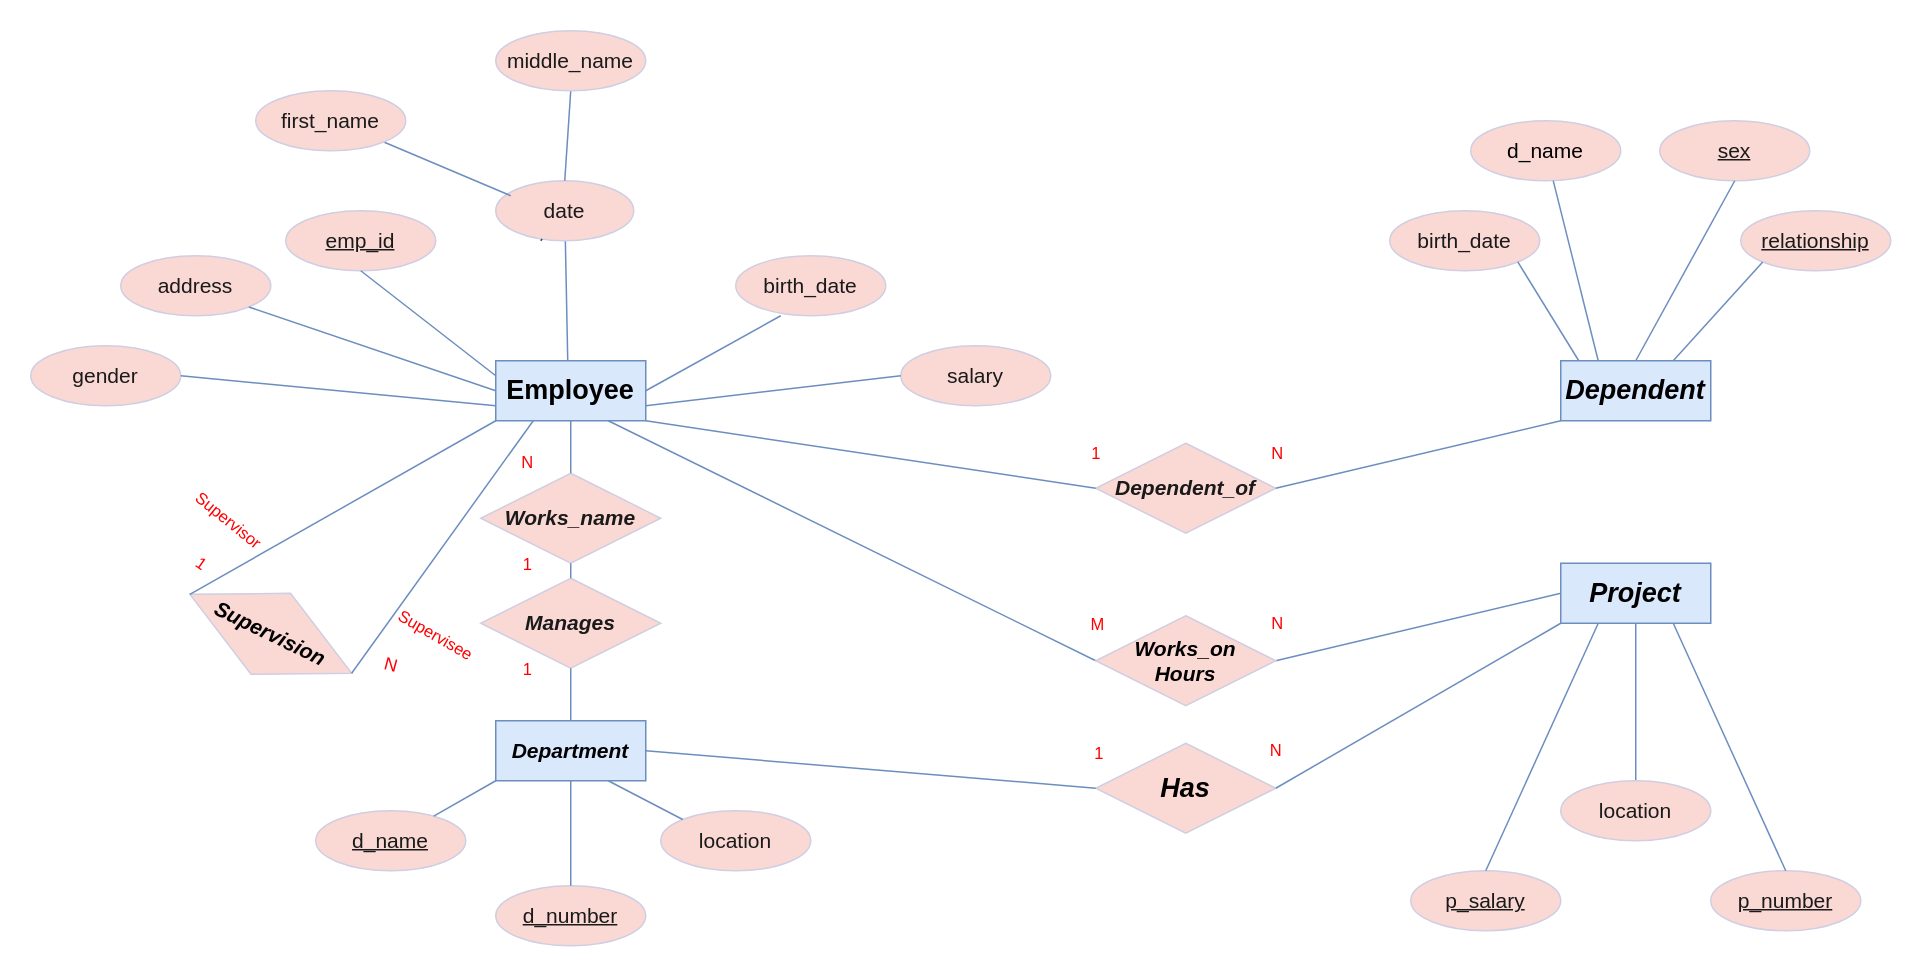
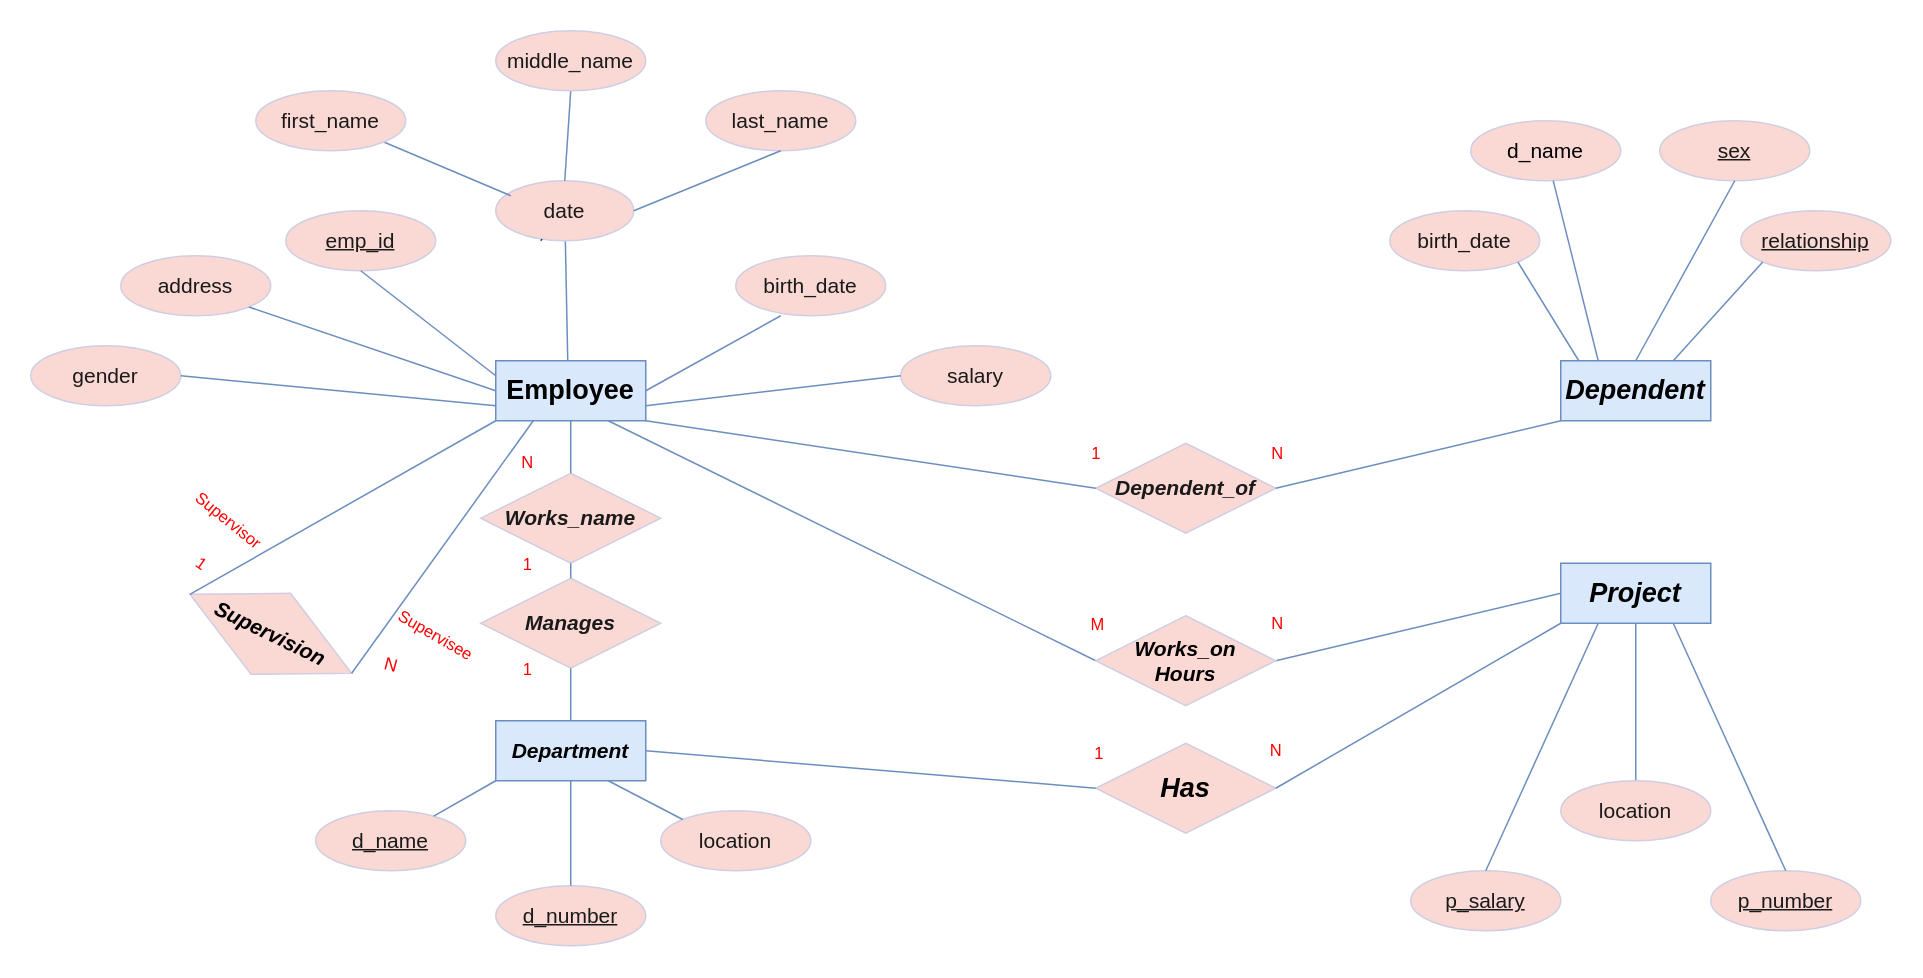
none -> (781, 121)
none -> (707, 181)
